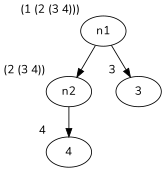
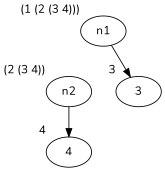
(88, 58) -> none
